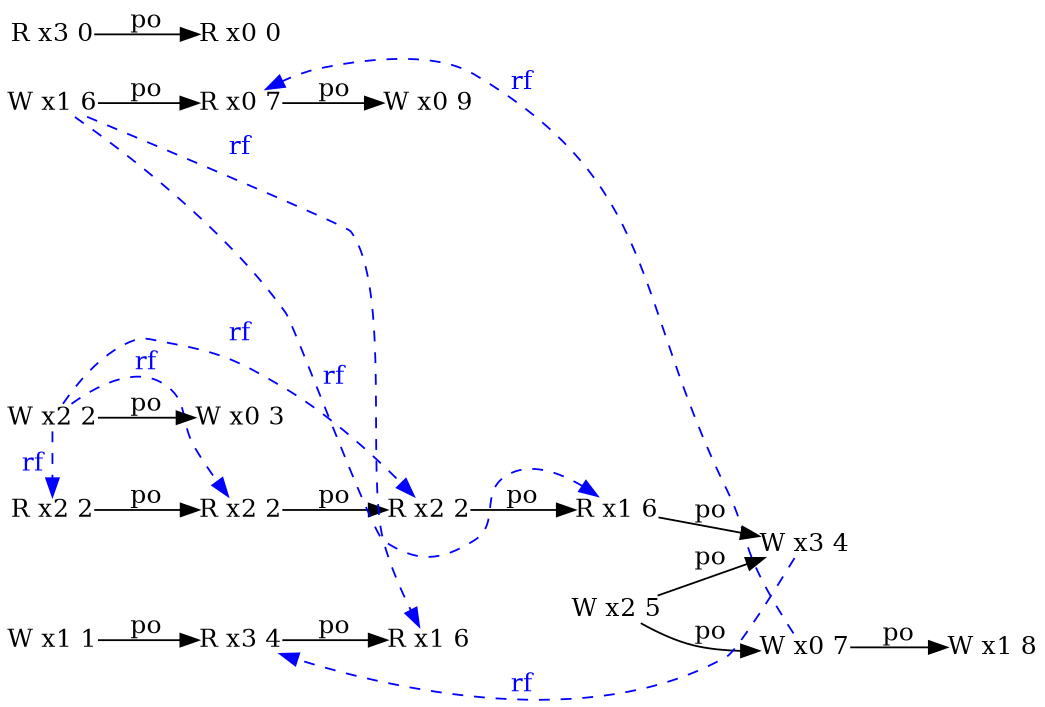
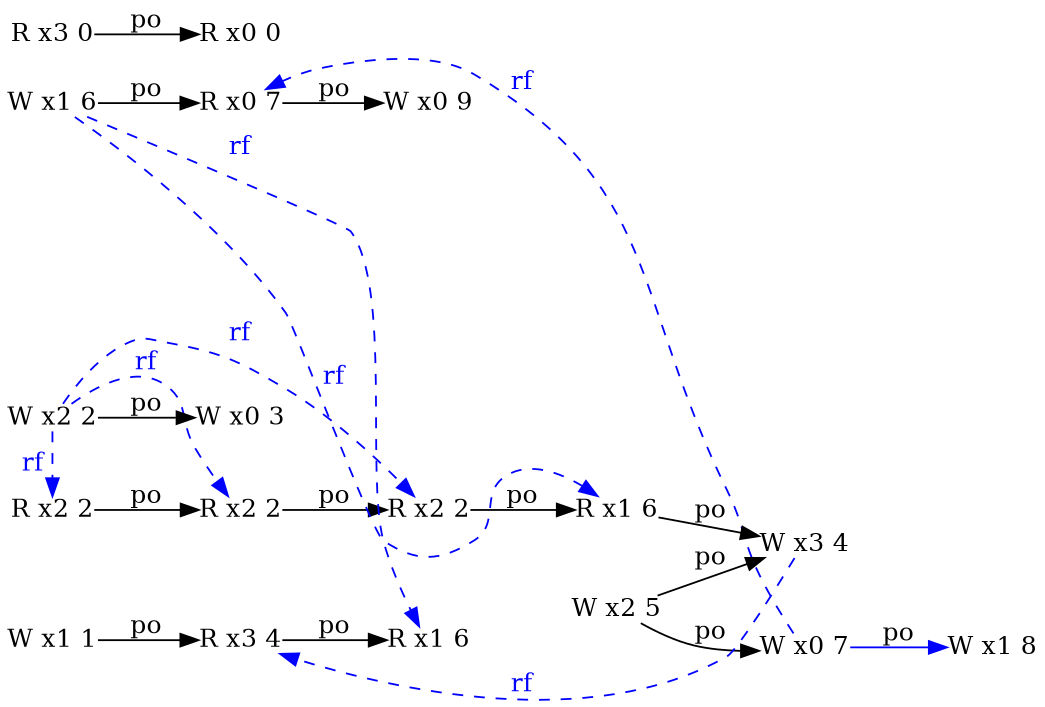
(889, 647) -> (889, 647)
